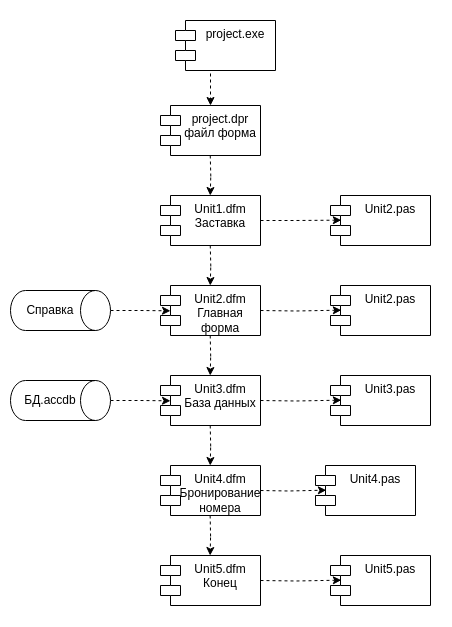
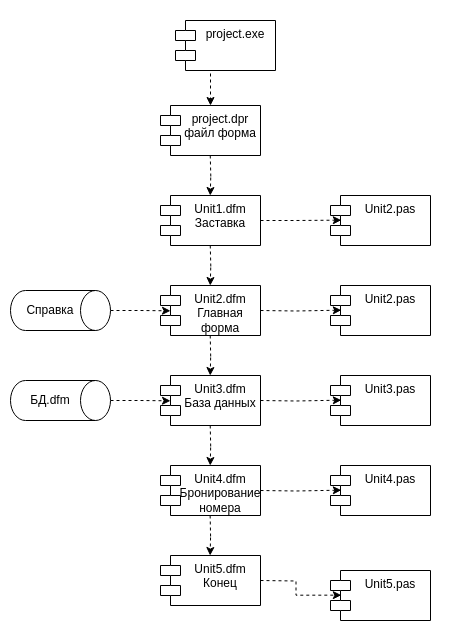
(51, 401) -> (51, 401)
(366, 491) -> (381, 491)
(381, 581) -> (381, 596)
